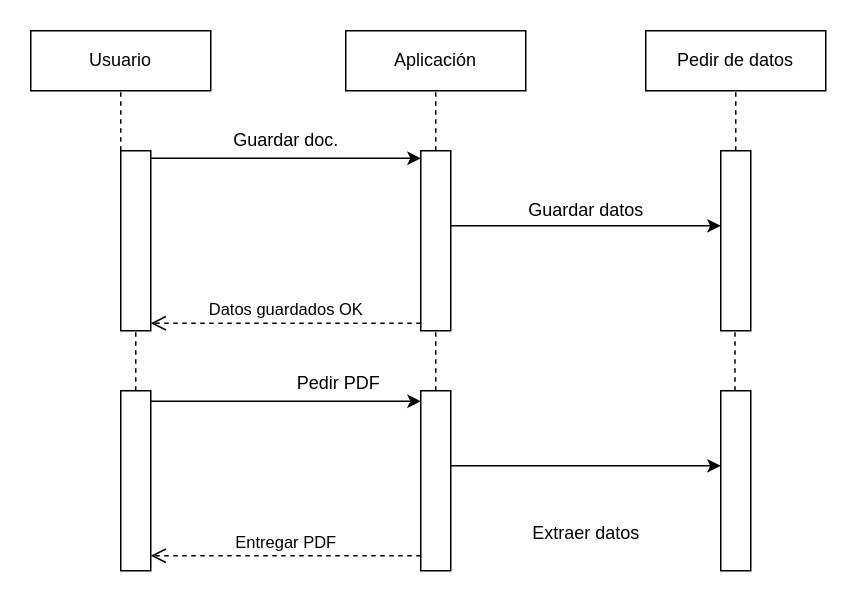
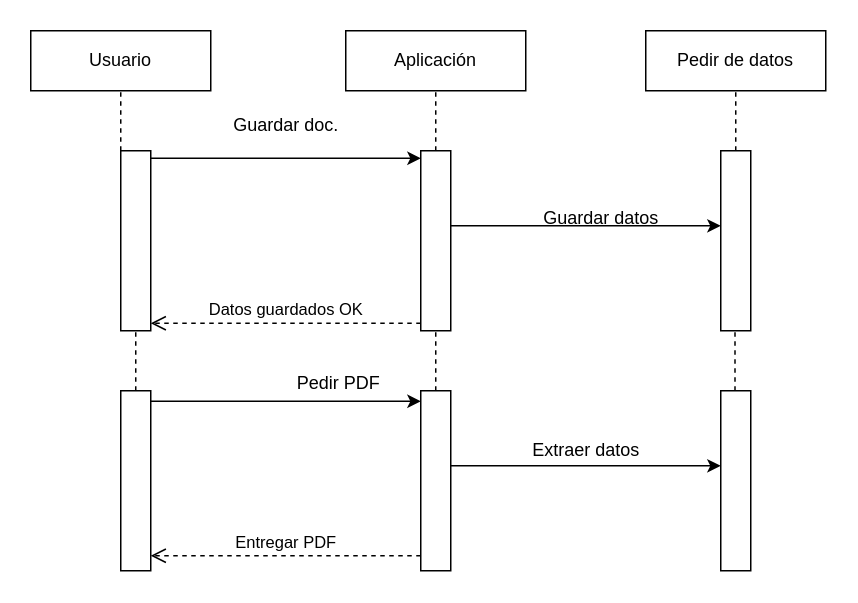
(286, 140) -> (286, 125)
(586, 211) -> (601, 218)
(586, 533) -> (586, 451)
